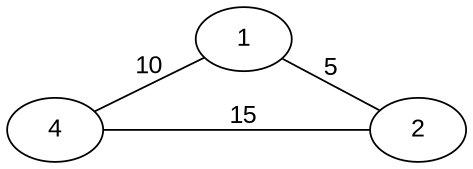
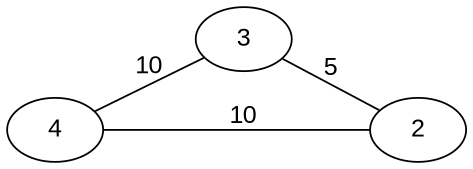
(244, 39) -> (244, 39)
(244, 117) -> (244, 117)
